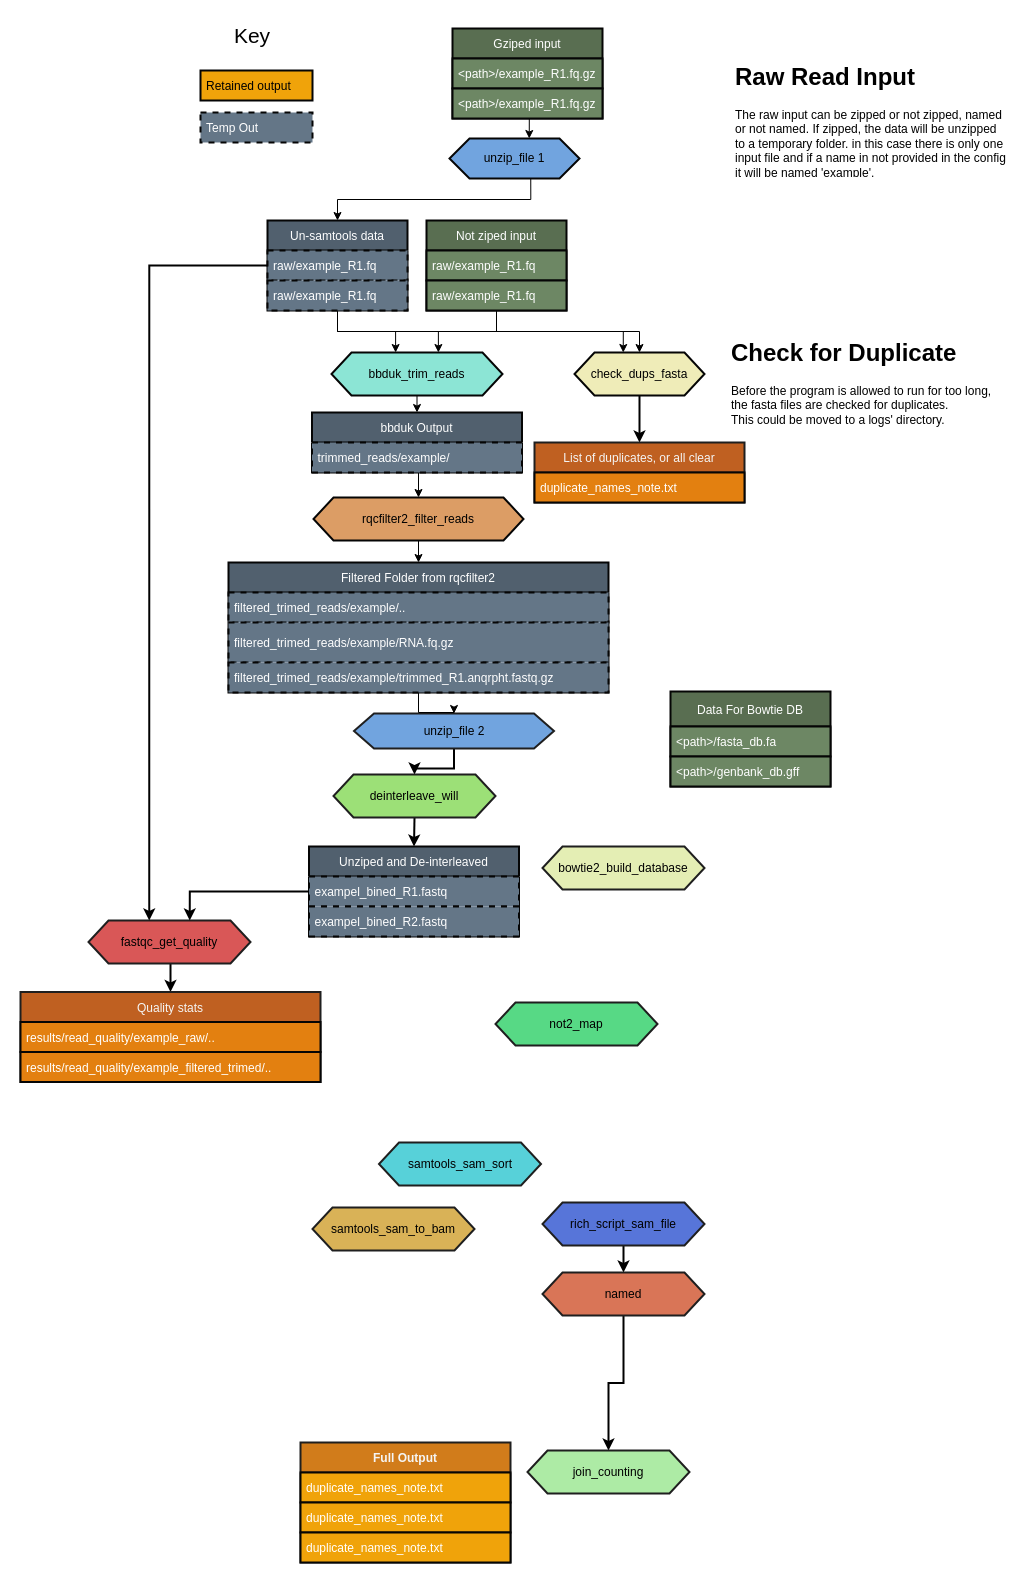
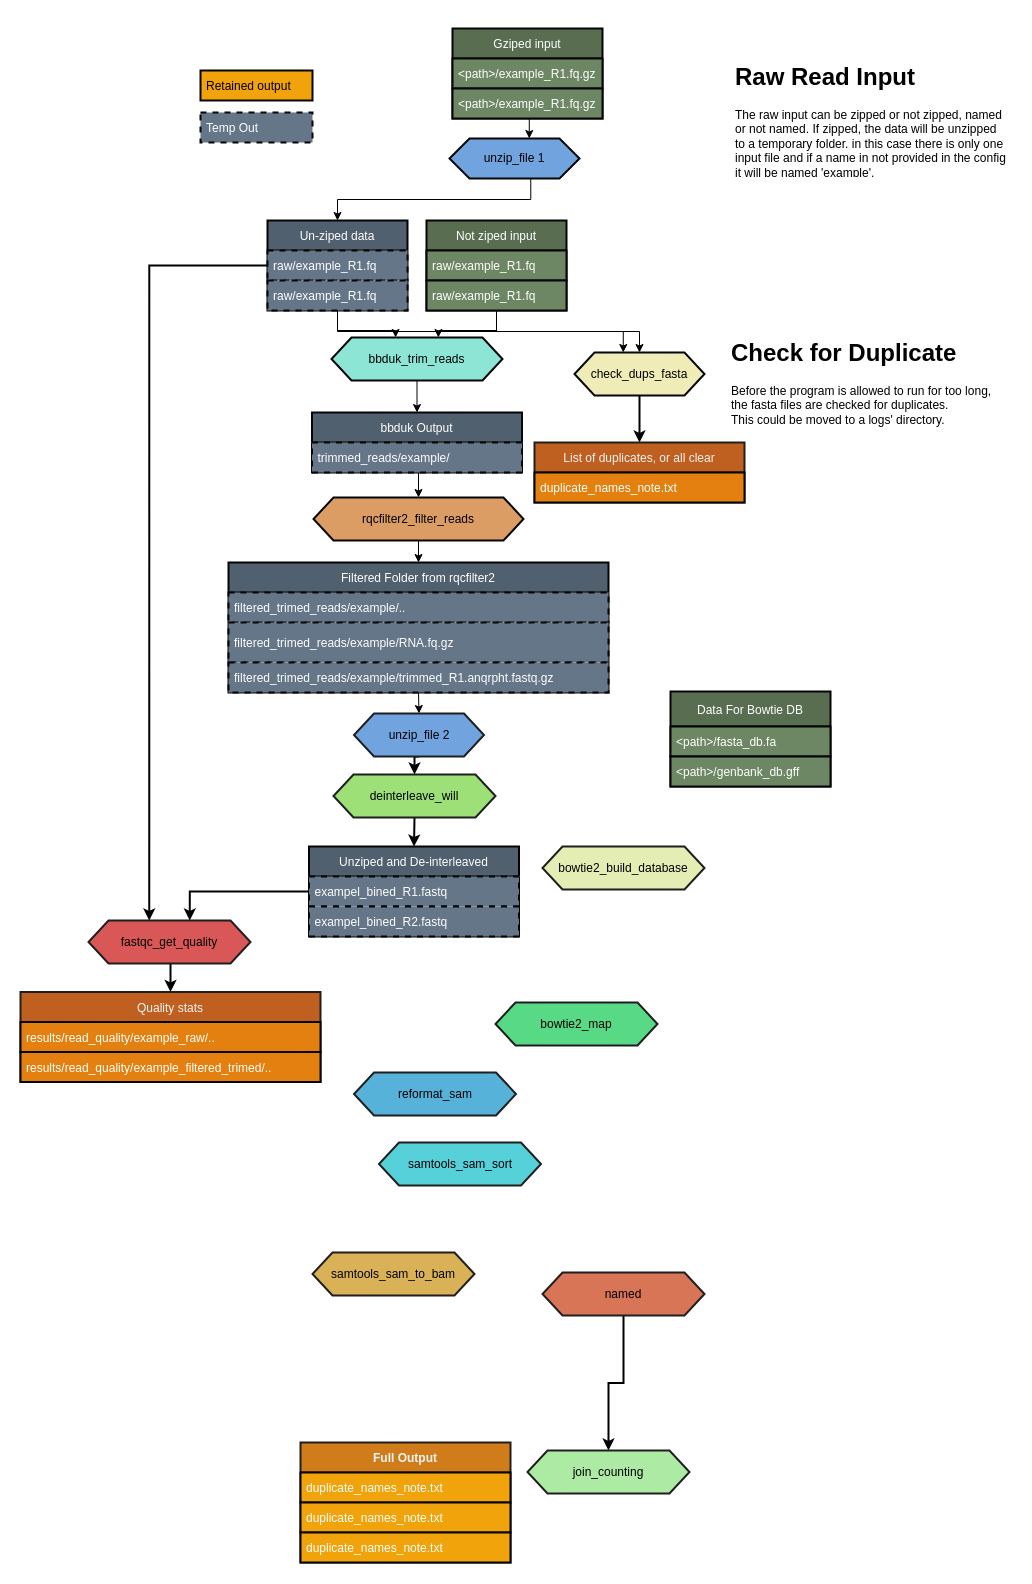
(253, 36) -> none
(337, 236) -> (337, 236)
(417, 374) -> (417, 359)
(454, 731) -> (419, 735)
(577, 1025) -> (577, 1025)
none -> (435, 1094)
(624, 1224) -> none
(394, 1229) -> (394, 1274)
(624, 1255) -> none
